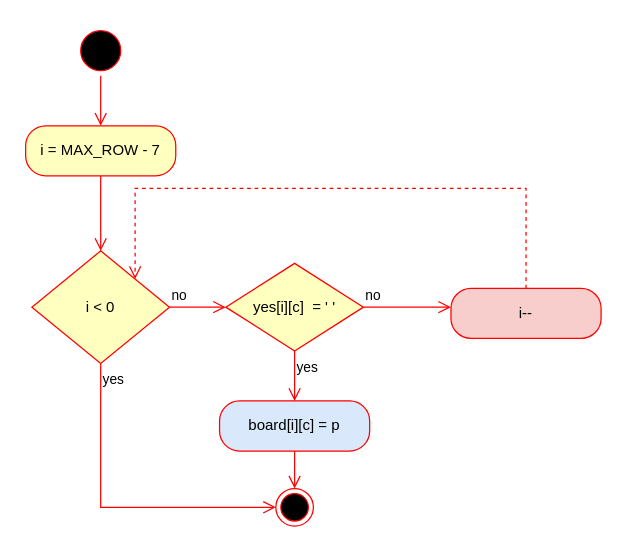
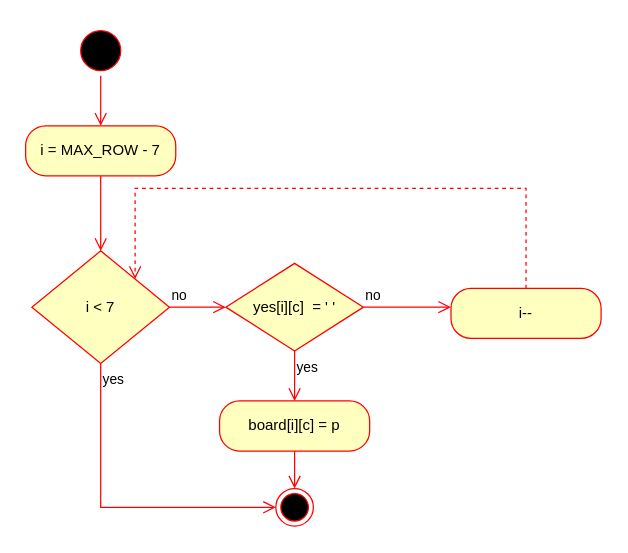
(101, 307) -> (101, 307)
(526, 313) -> (526, 313)
(294, 426) -> (294, 426)
